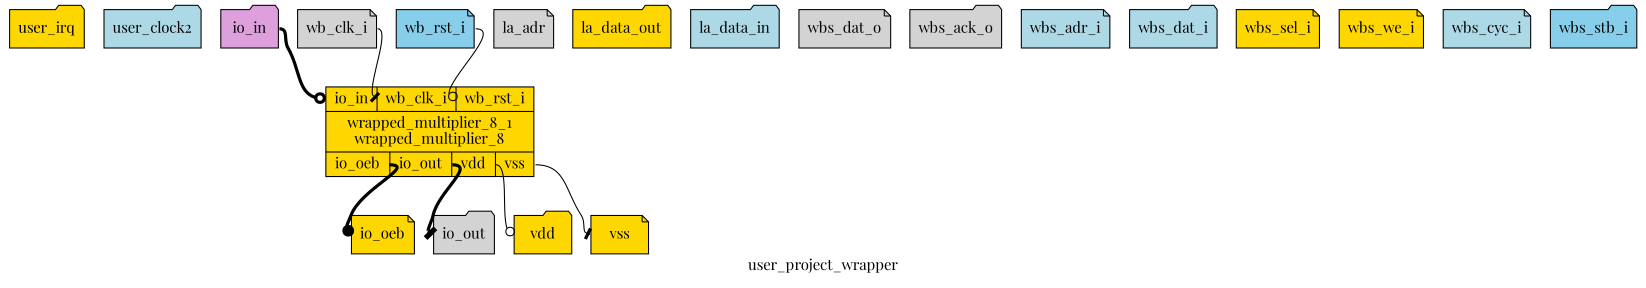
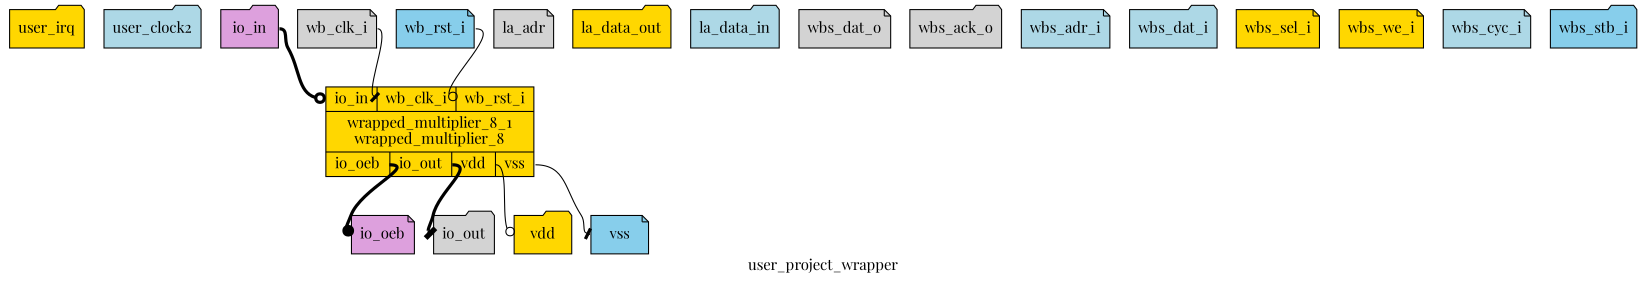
(383, 235) -> (383, 235)
(620, 235) -> (620, 235)
